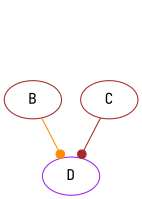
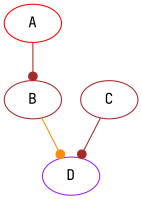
none -> (33, 23)
